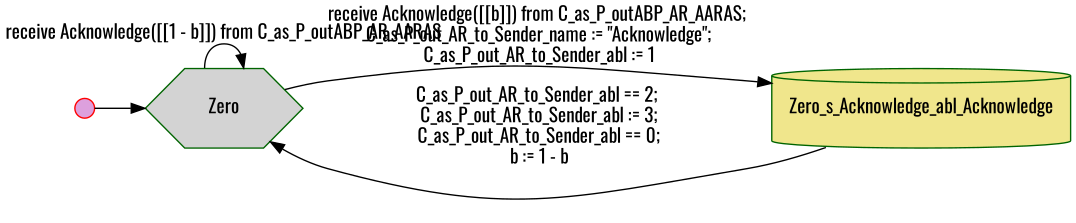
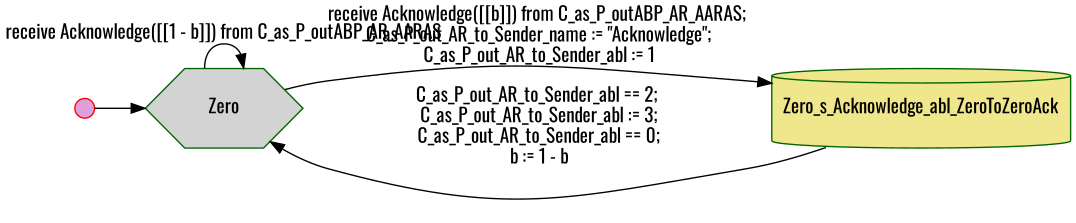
(921, 108) -> (921, 108)
